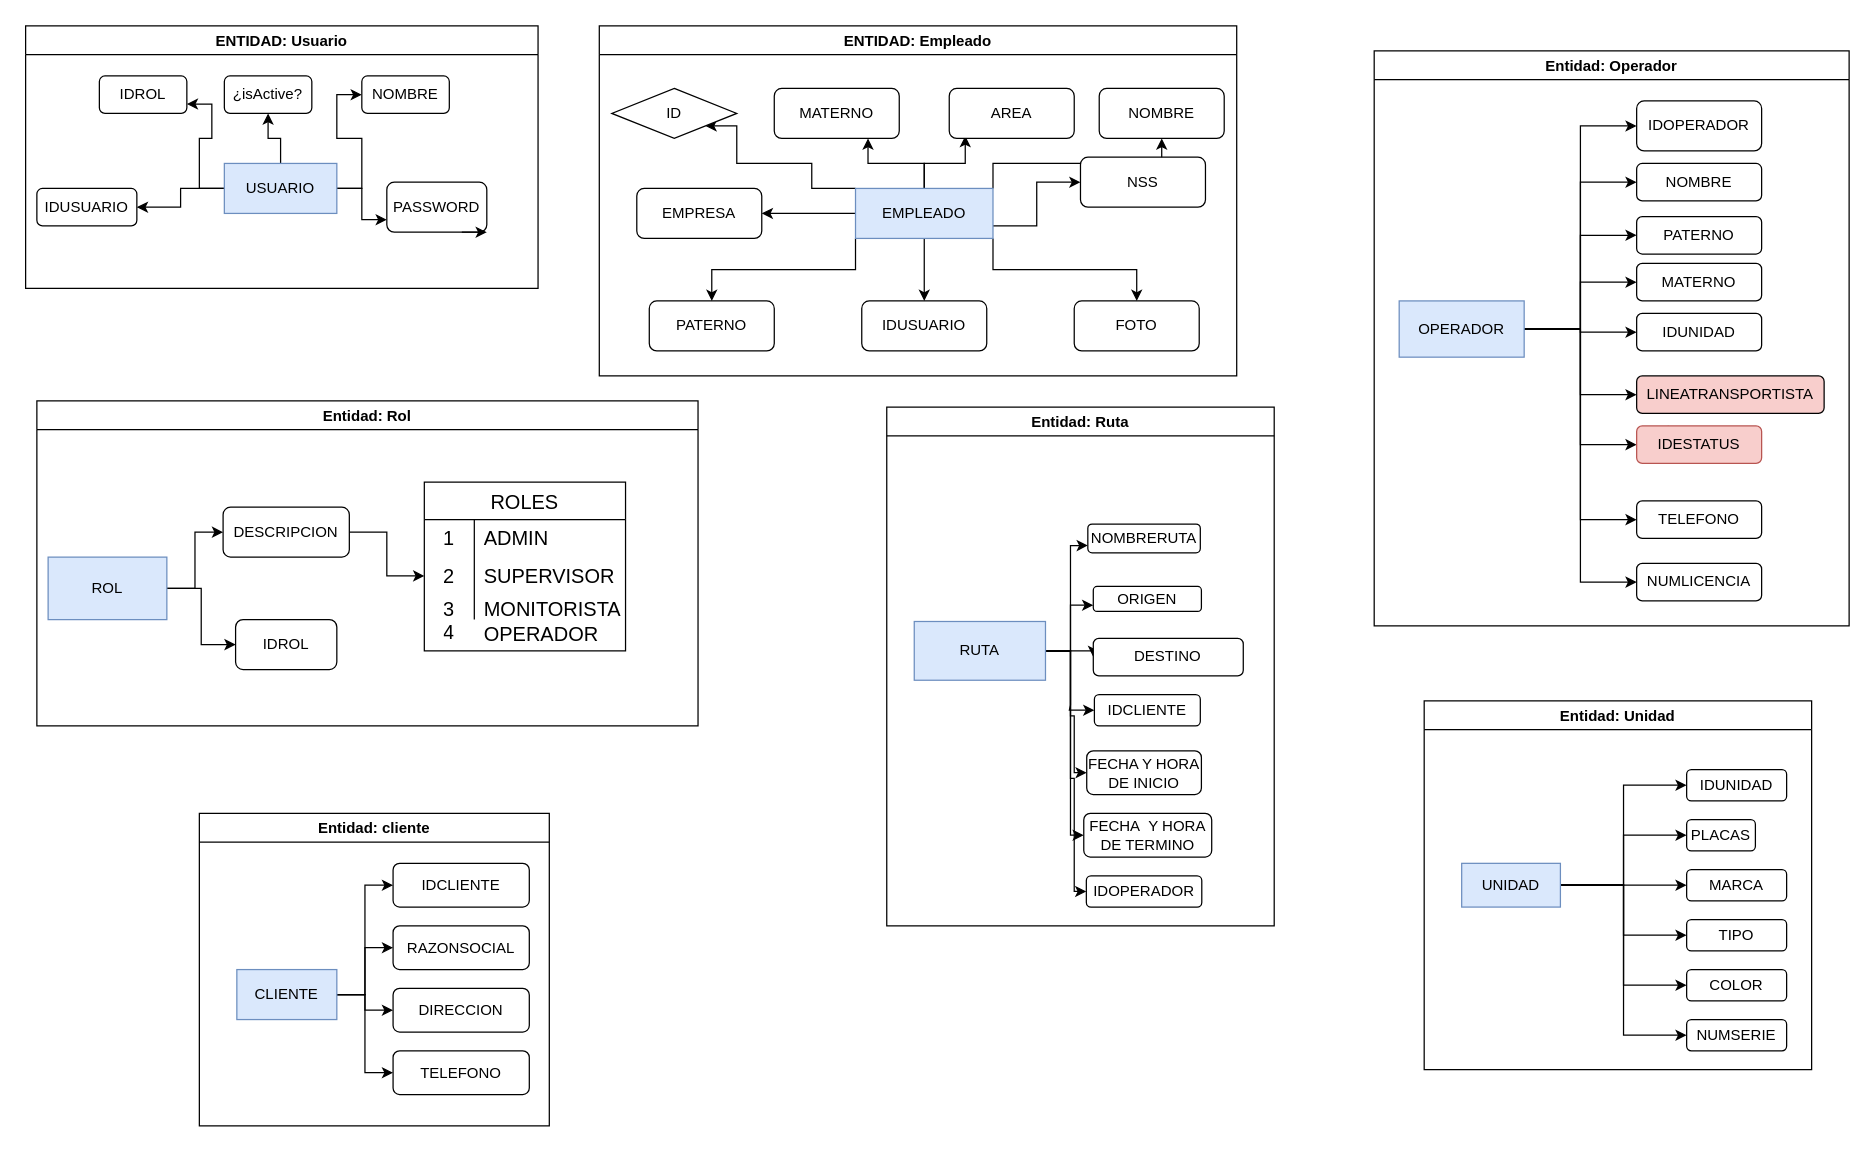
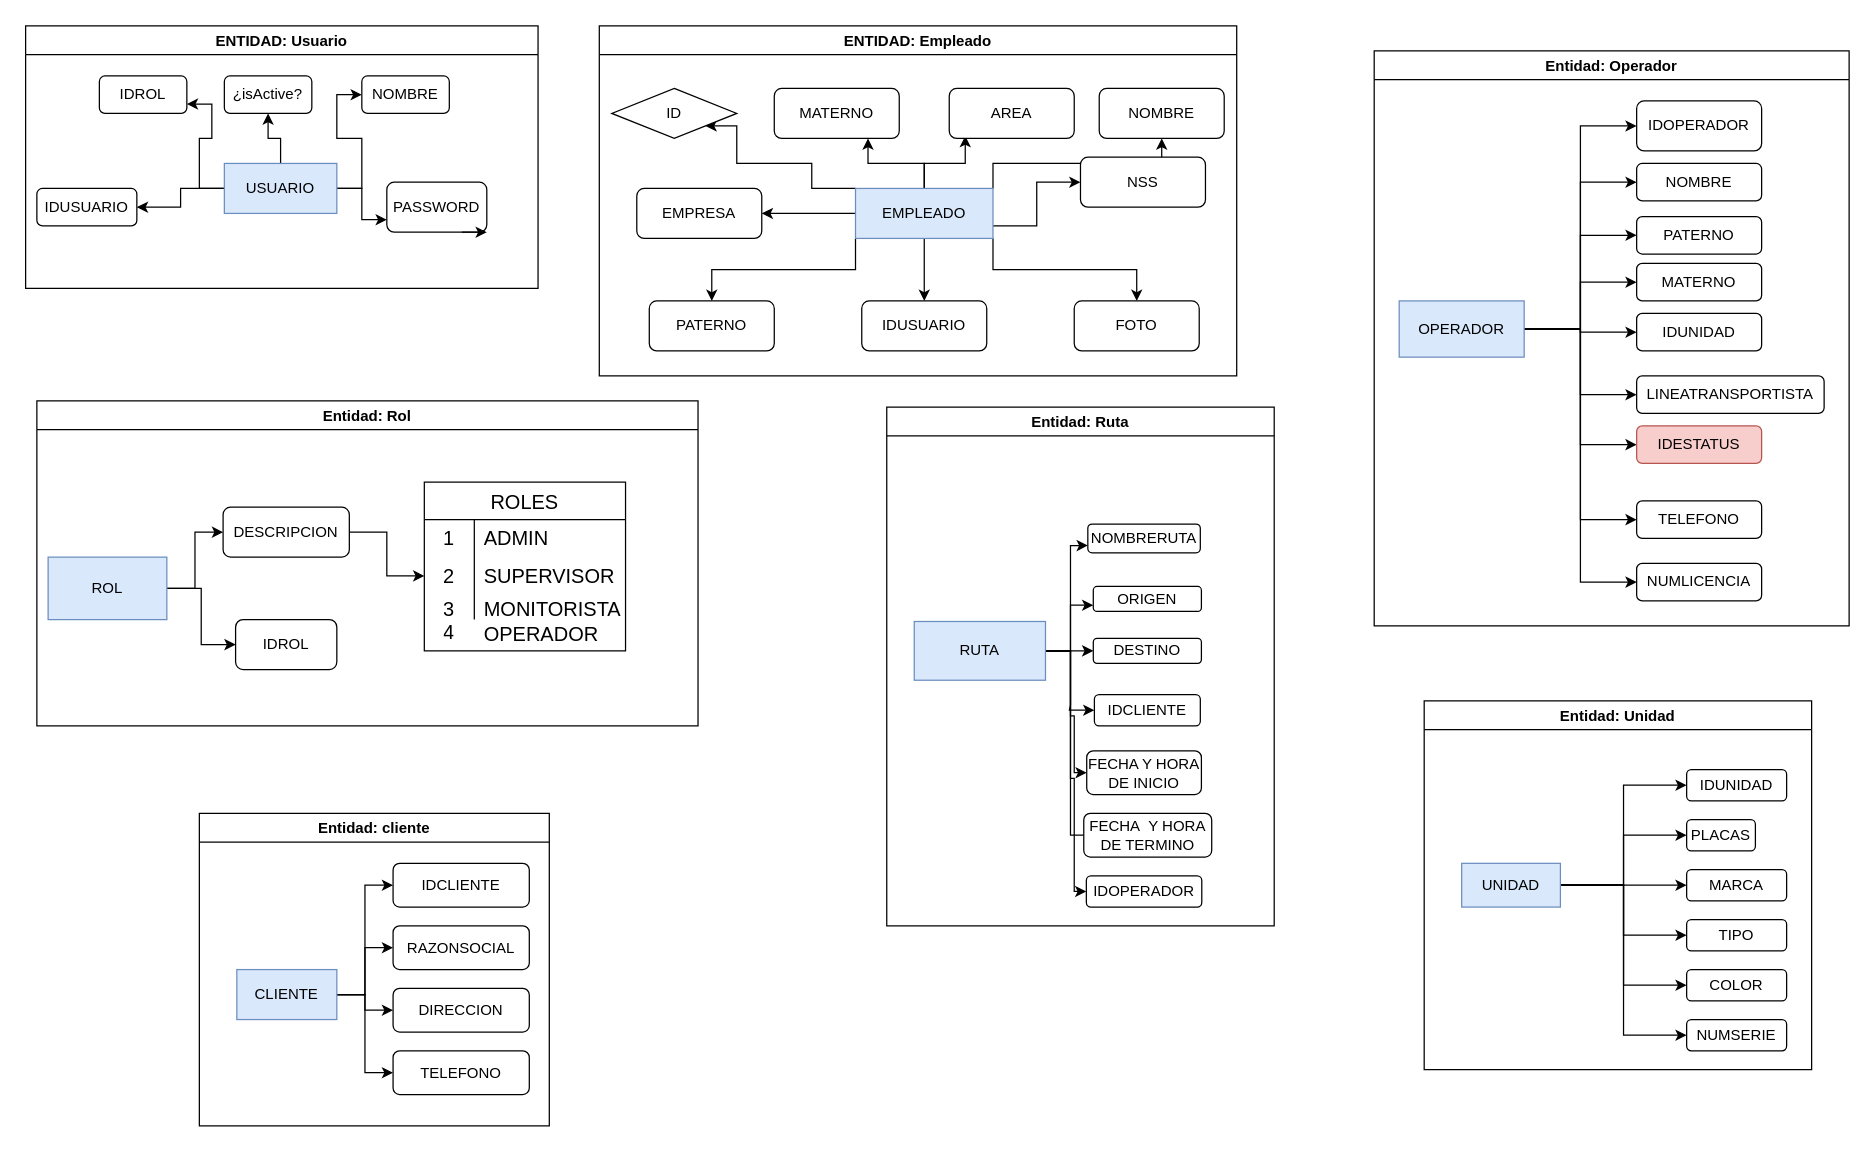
(1731, 394) -> (1731, 394)
(1168, 657) -> (1148, 651)
(1071, 830) -> (1079, 835)
